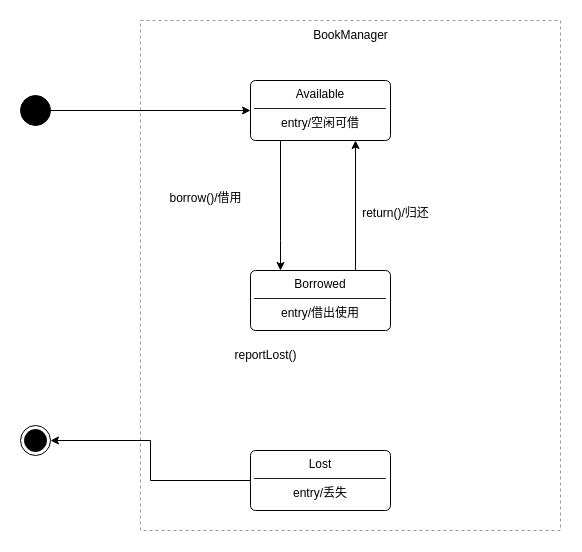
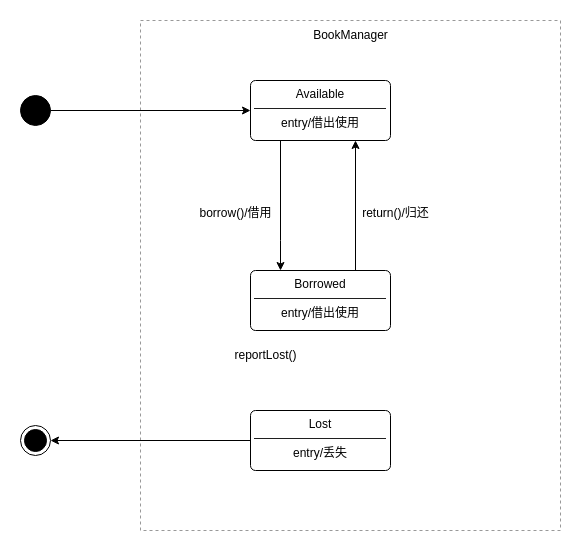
(321, 109) -> (321, 109)
(206, 199) -> (236, 214)
(321, 481) -> (321, 441)
